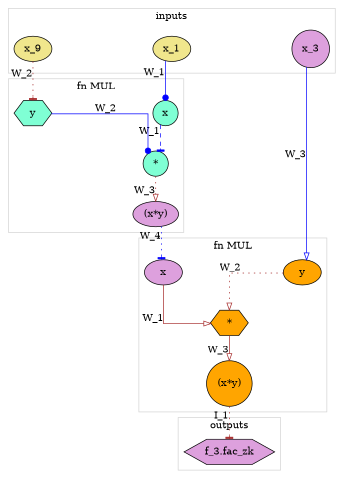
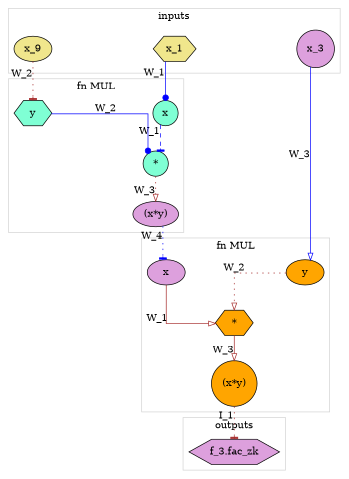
(172, 49) -> (175, 49)
